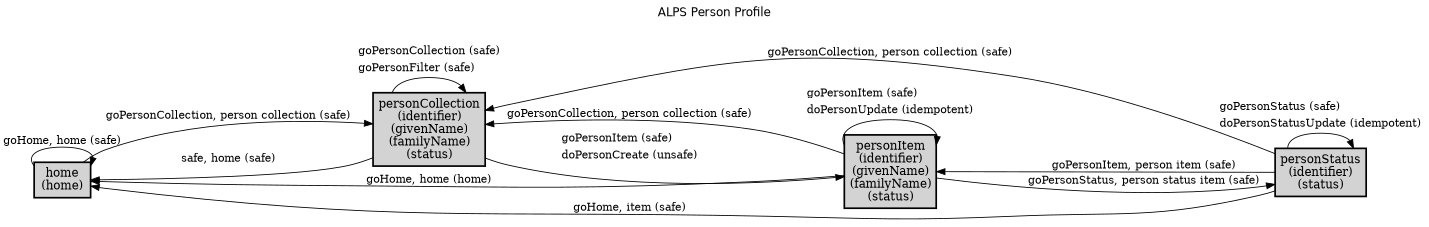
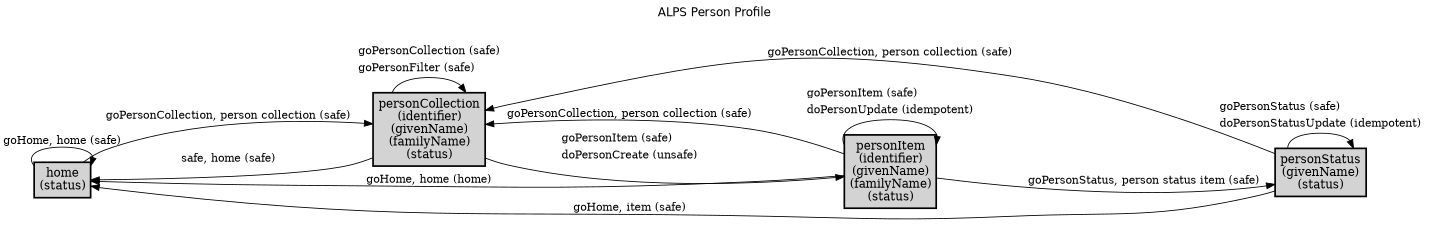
(1110, 172) -> none
(1321, 172) -> (1321, 172)
(62, 186) -> (63, 186)
